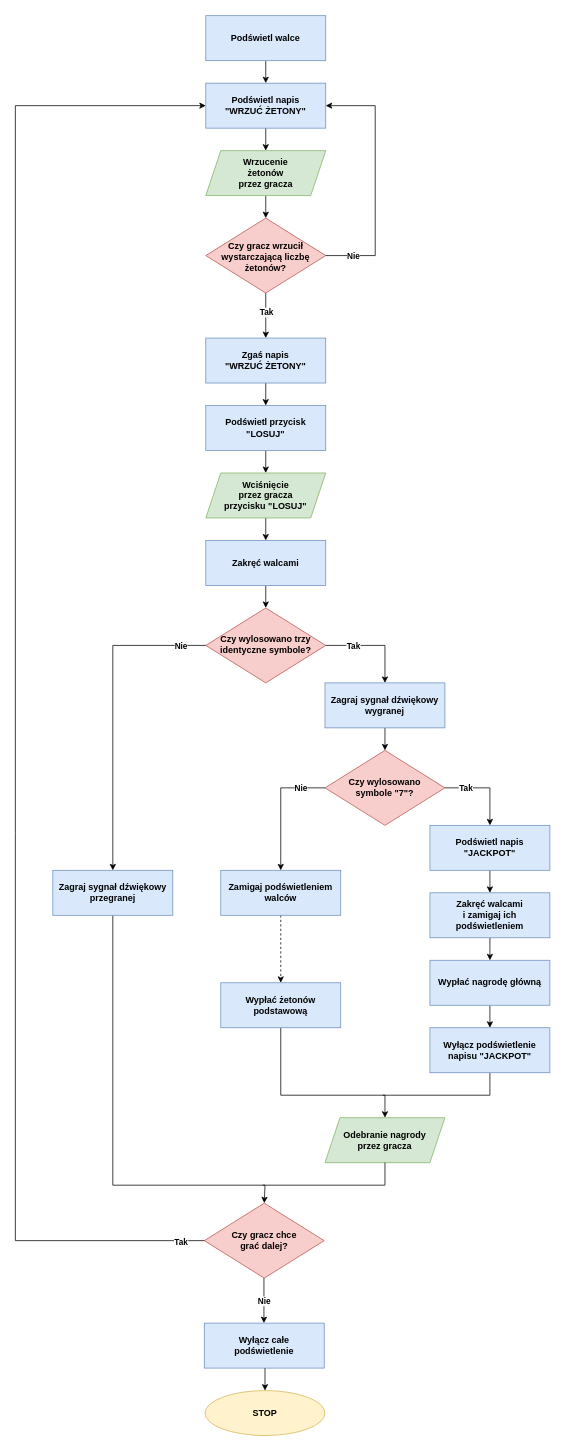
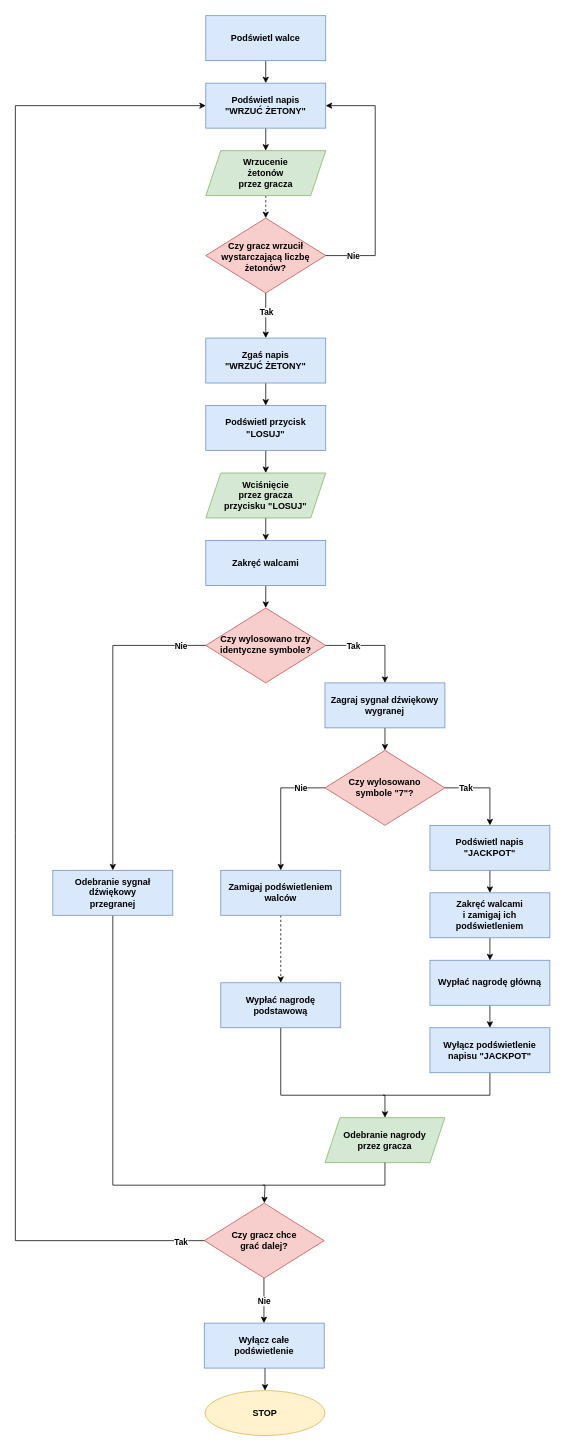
(266, 205) -> (266, 205)
(113, 893) -> (113, 893)
(281, 1005) -> (281, 1005)
